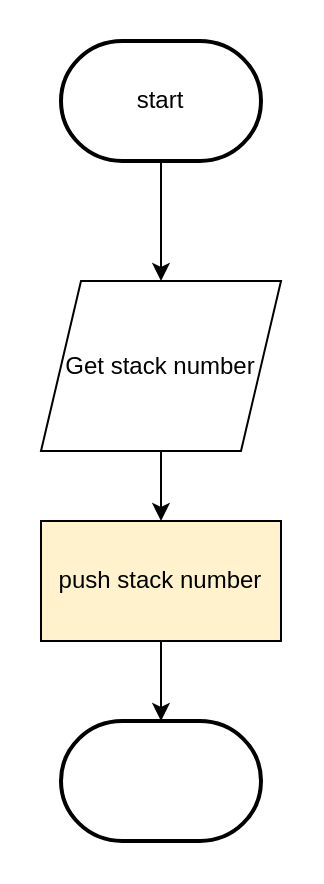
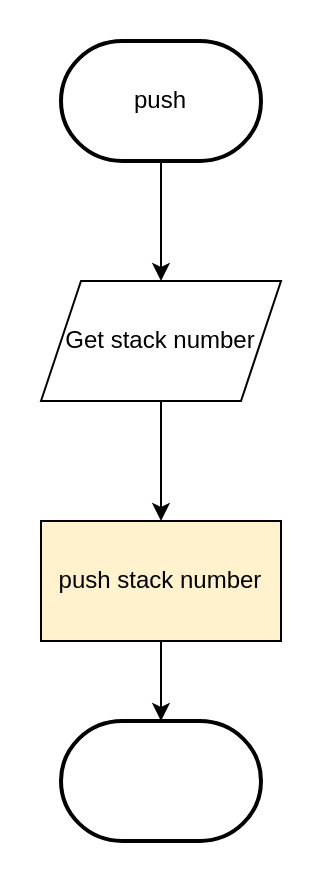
(161, 101) -> (161, 101)
(161, 366) -> (161, 341)
